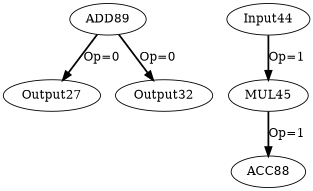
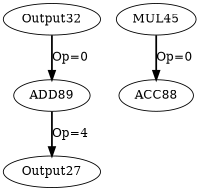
(268, 19) -> none
(133, 54) -> (52, 53)
(102, 57) -> (70, 134)
(287, 134) -> (175, 57)
